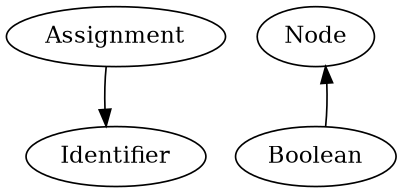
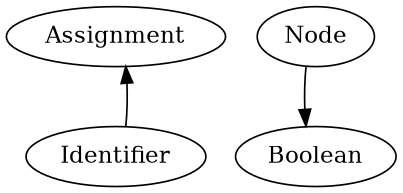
(105, 88) -> (127, 105)
(327, 105) -> (305, 88)
